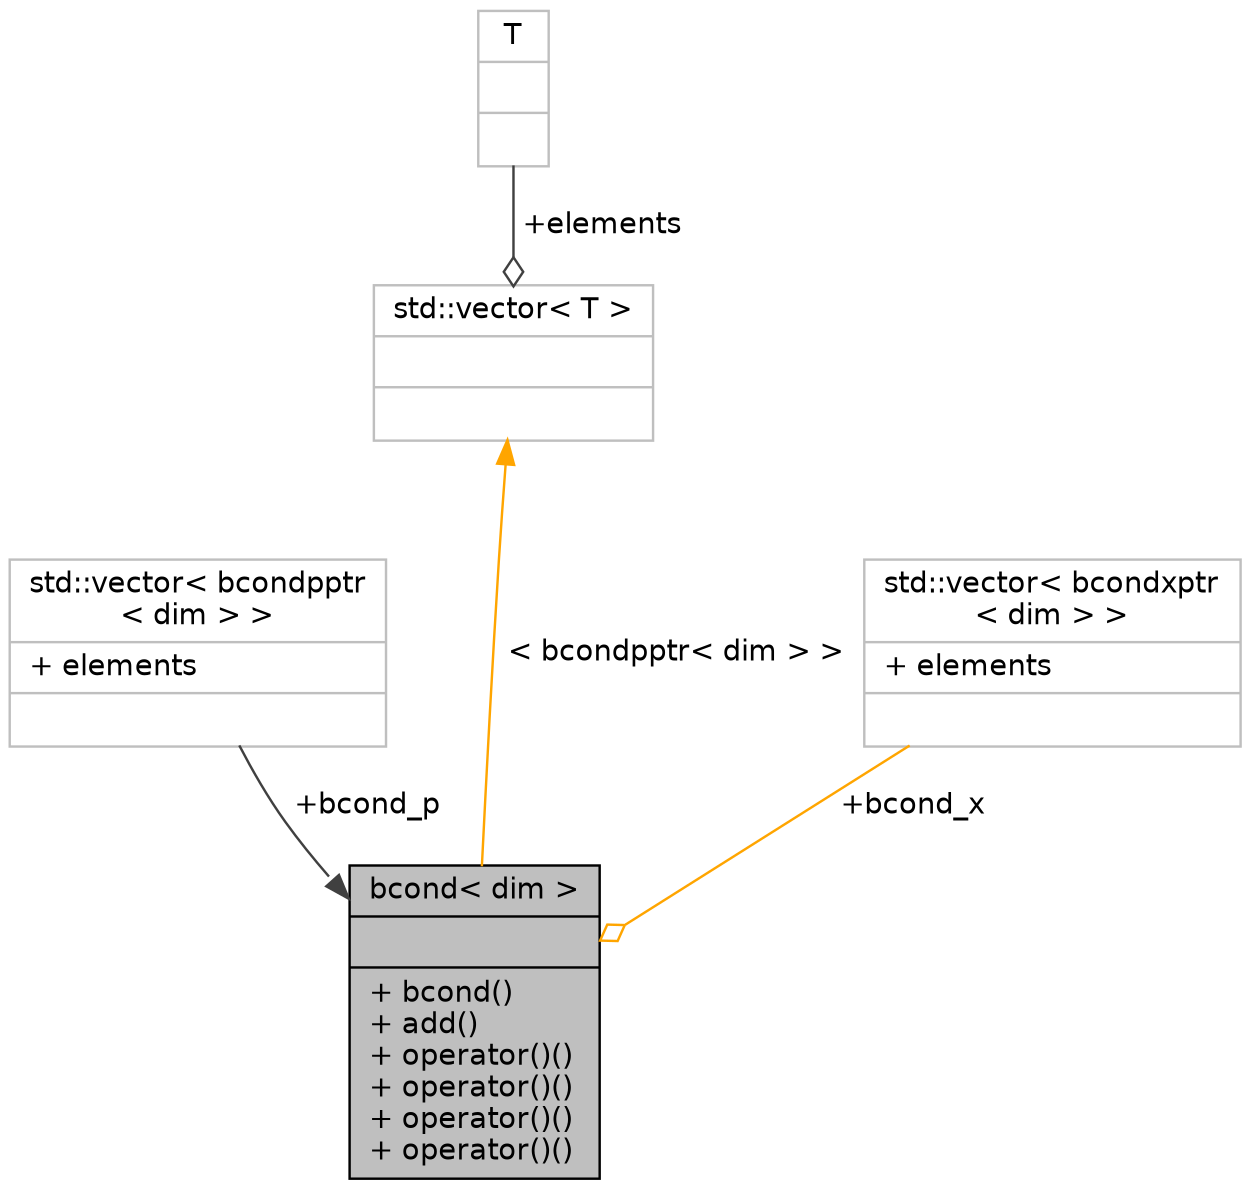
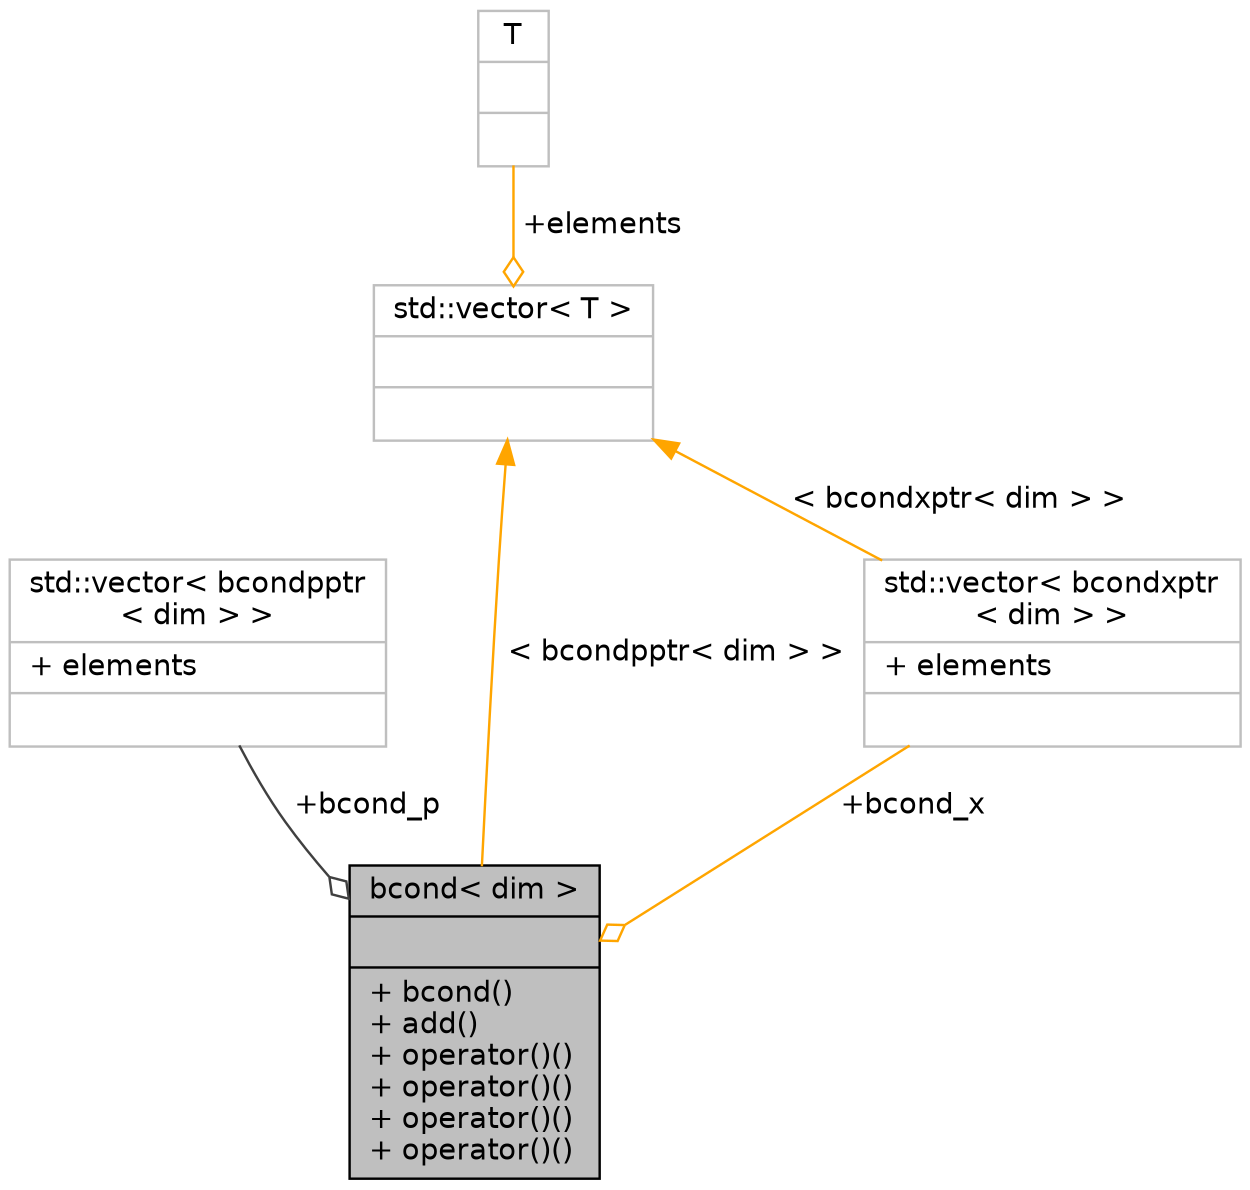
(513, 211) -> (513, 211)
none -> (779, 506)
(280, 814) -> (280, 814)
